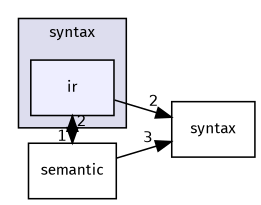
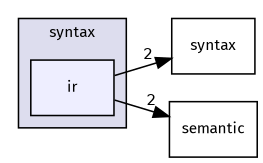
(72, 137) -> none
(137, 152) -> none
